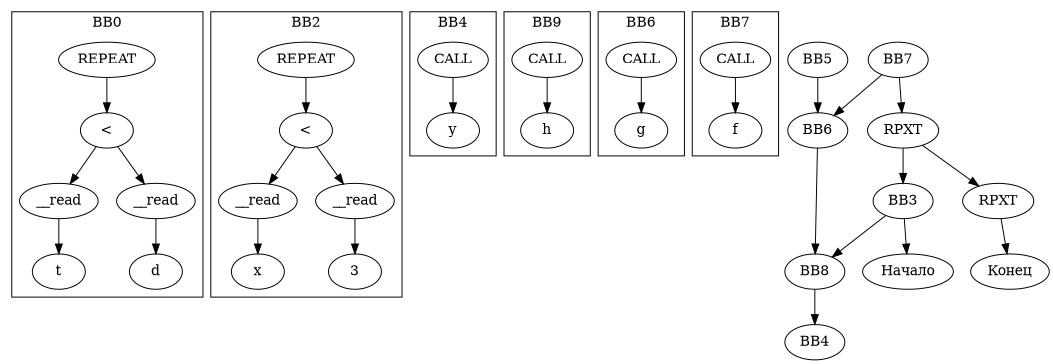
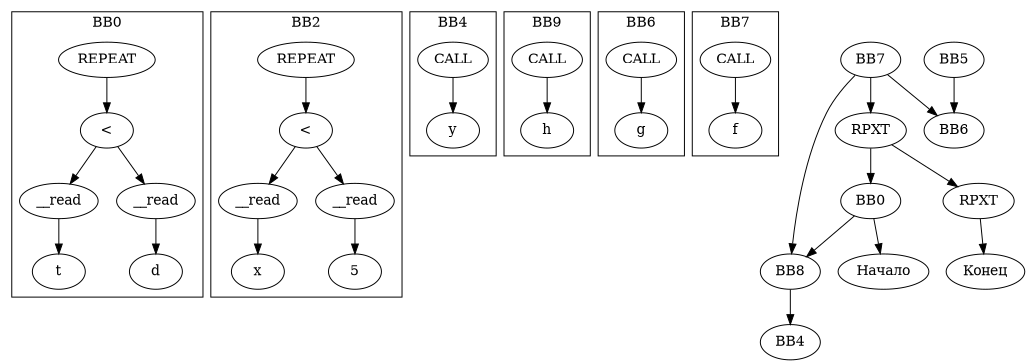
(816, 196) -> (811, 154)
(903, 201) -> (871, 201)
(355, 272) -> (355, 272)
